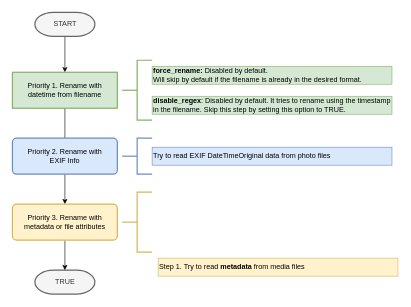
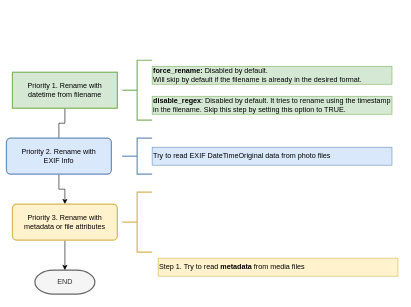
(65, 24) -> none
(65, 66) -> none
(65, 156) -> (59, 156)
(65, 282) -> (65, 282)
